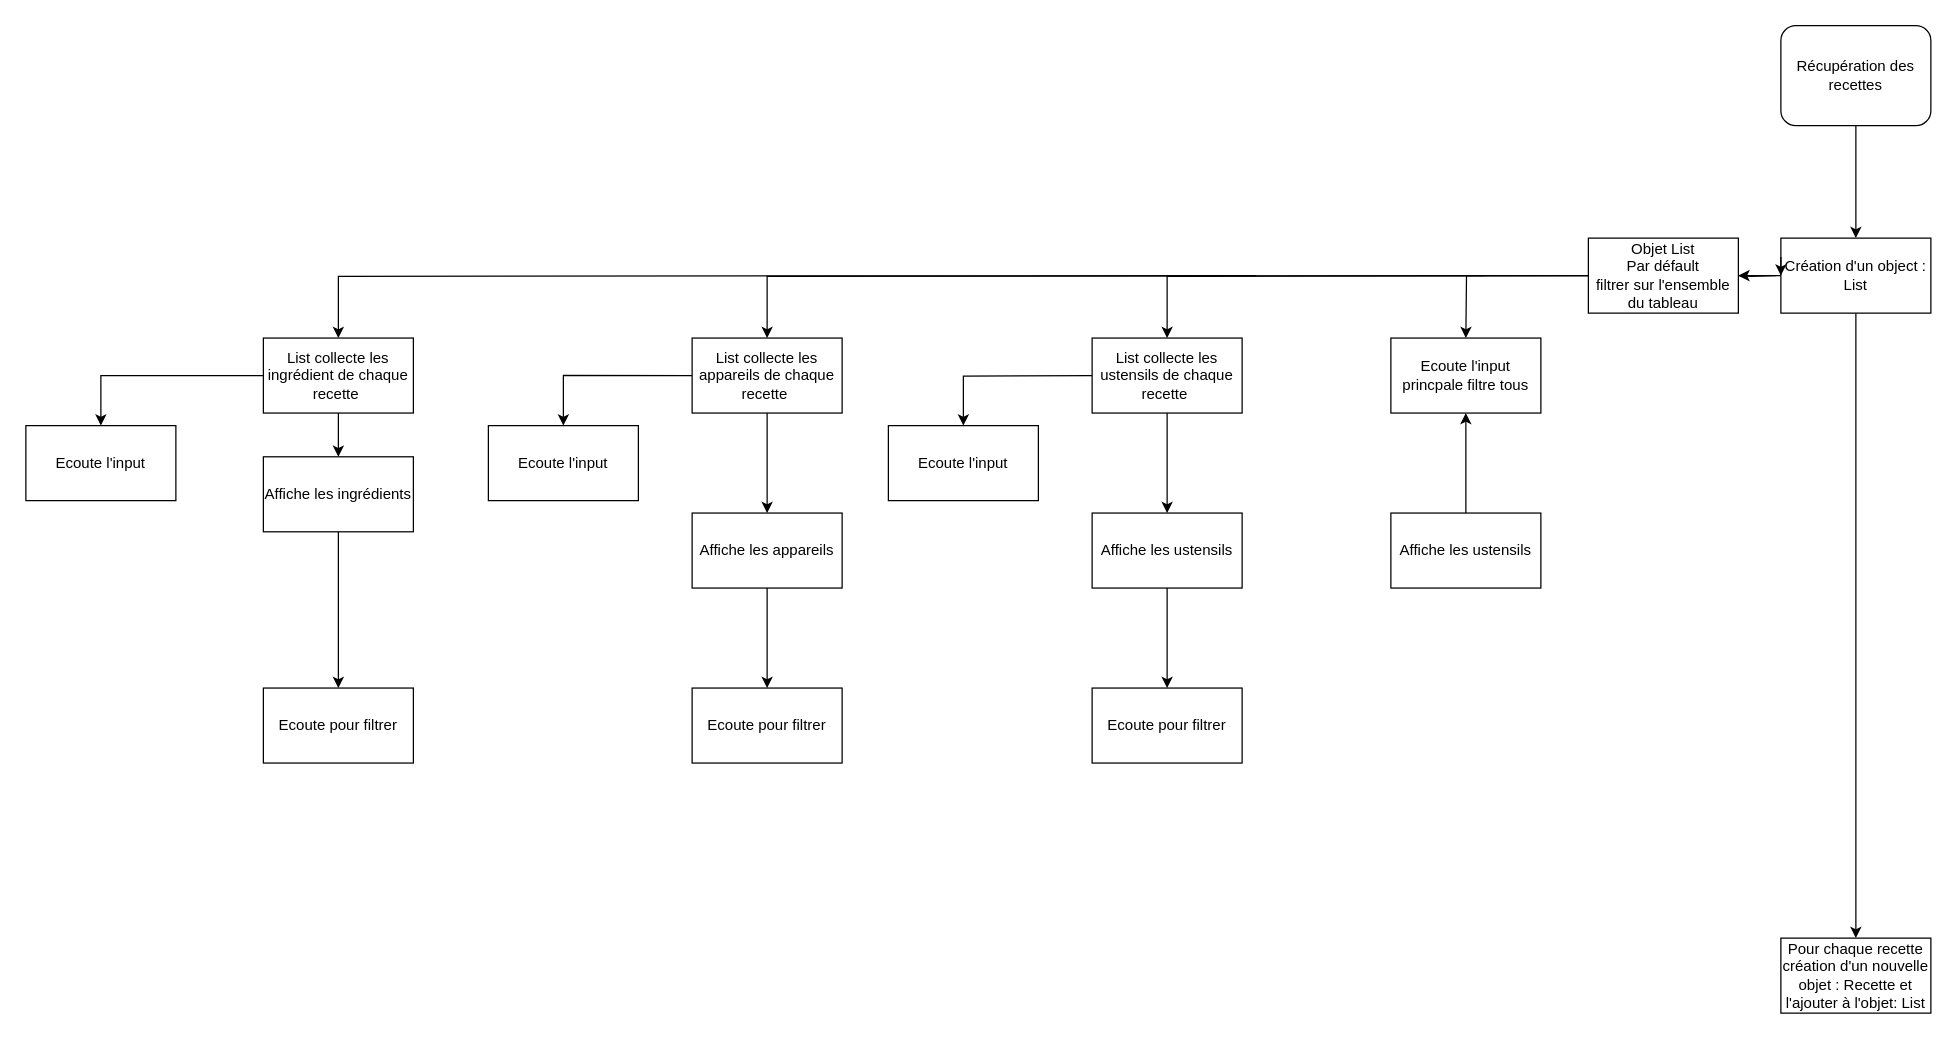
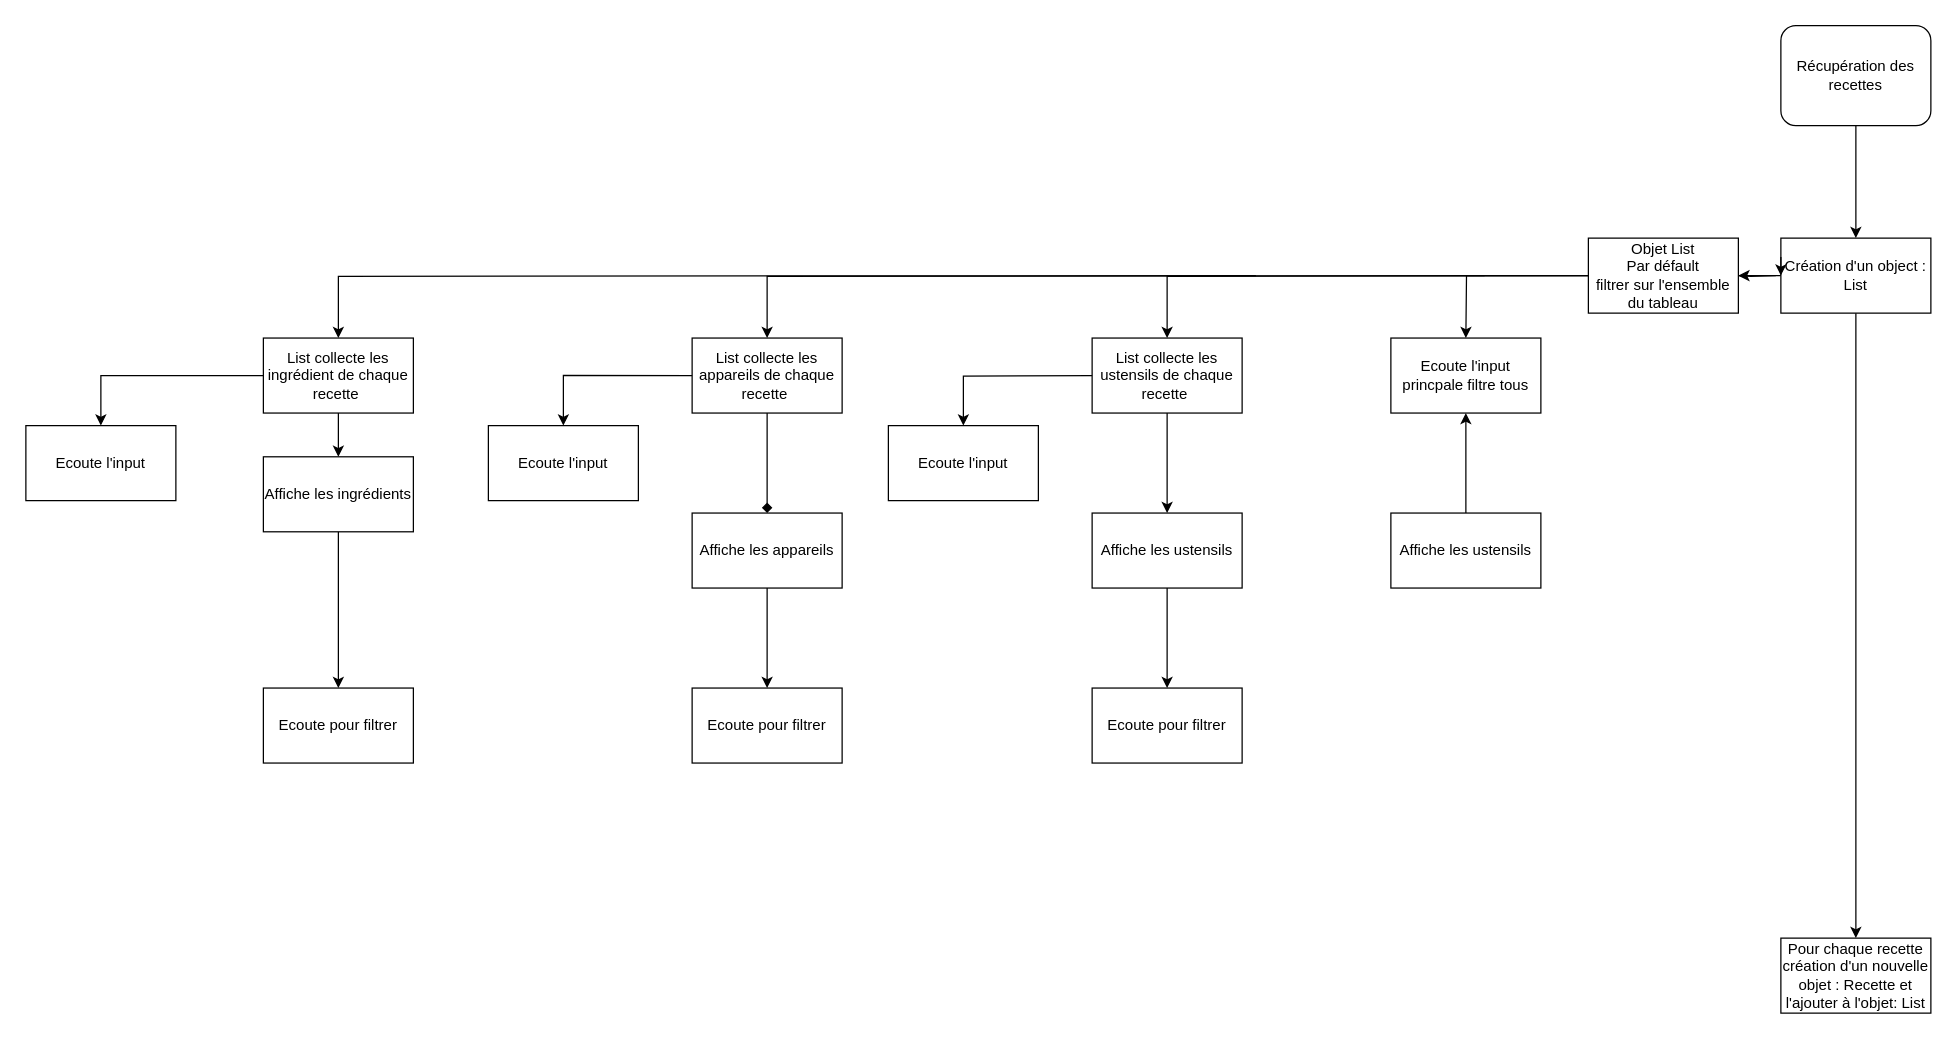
(767, 503) -> (767, 502)
